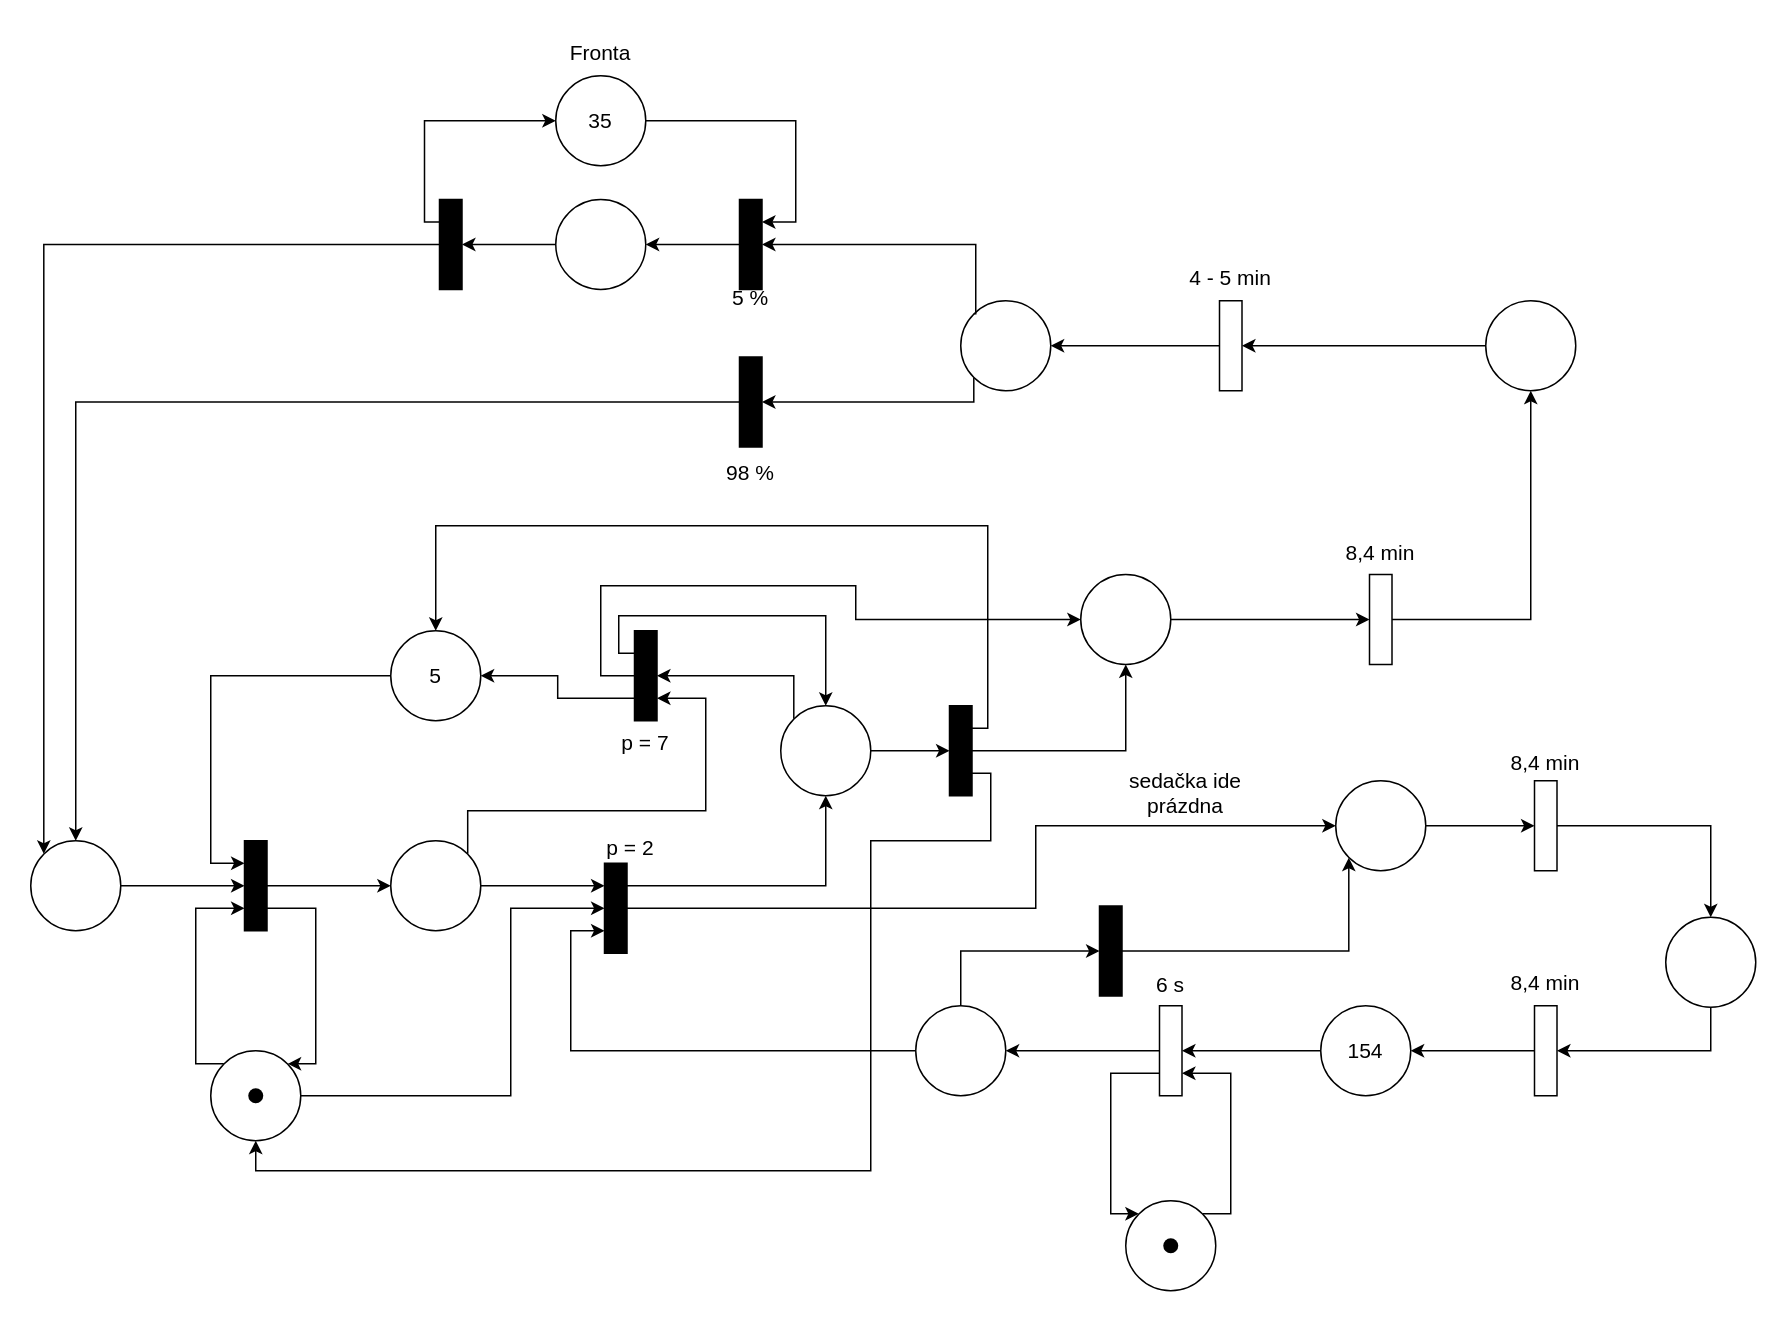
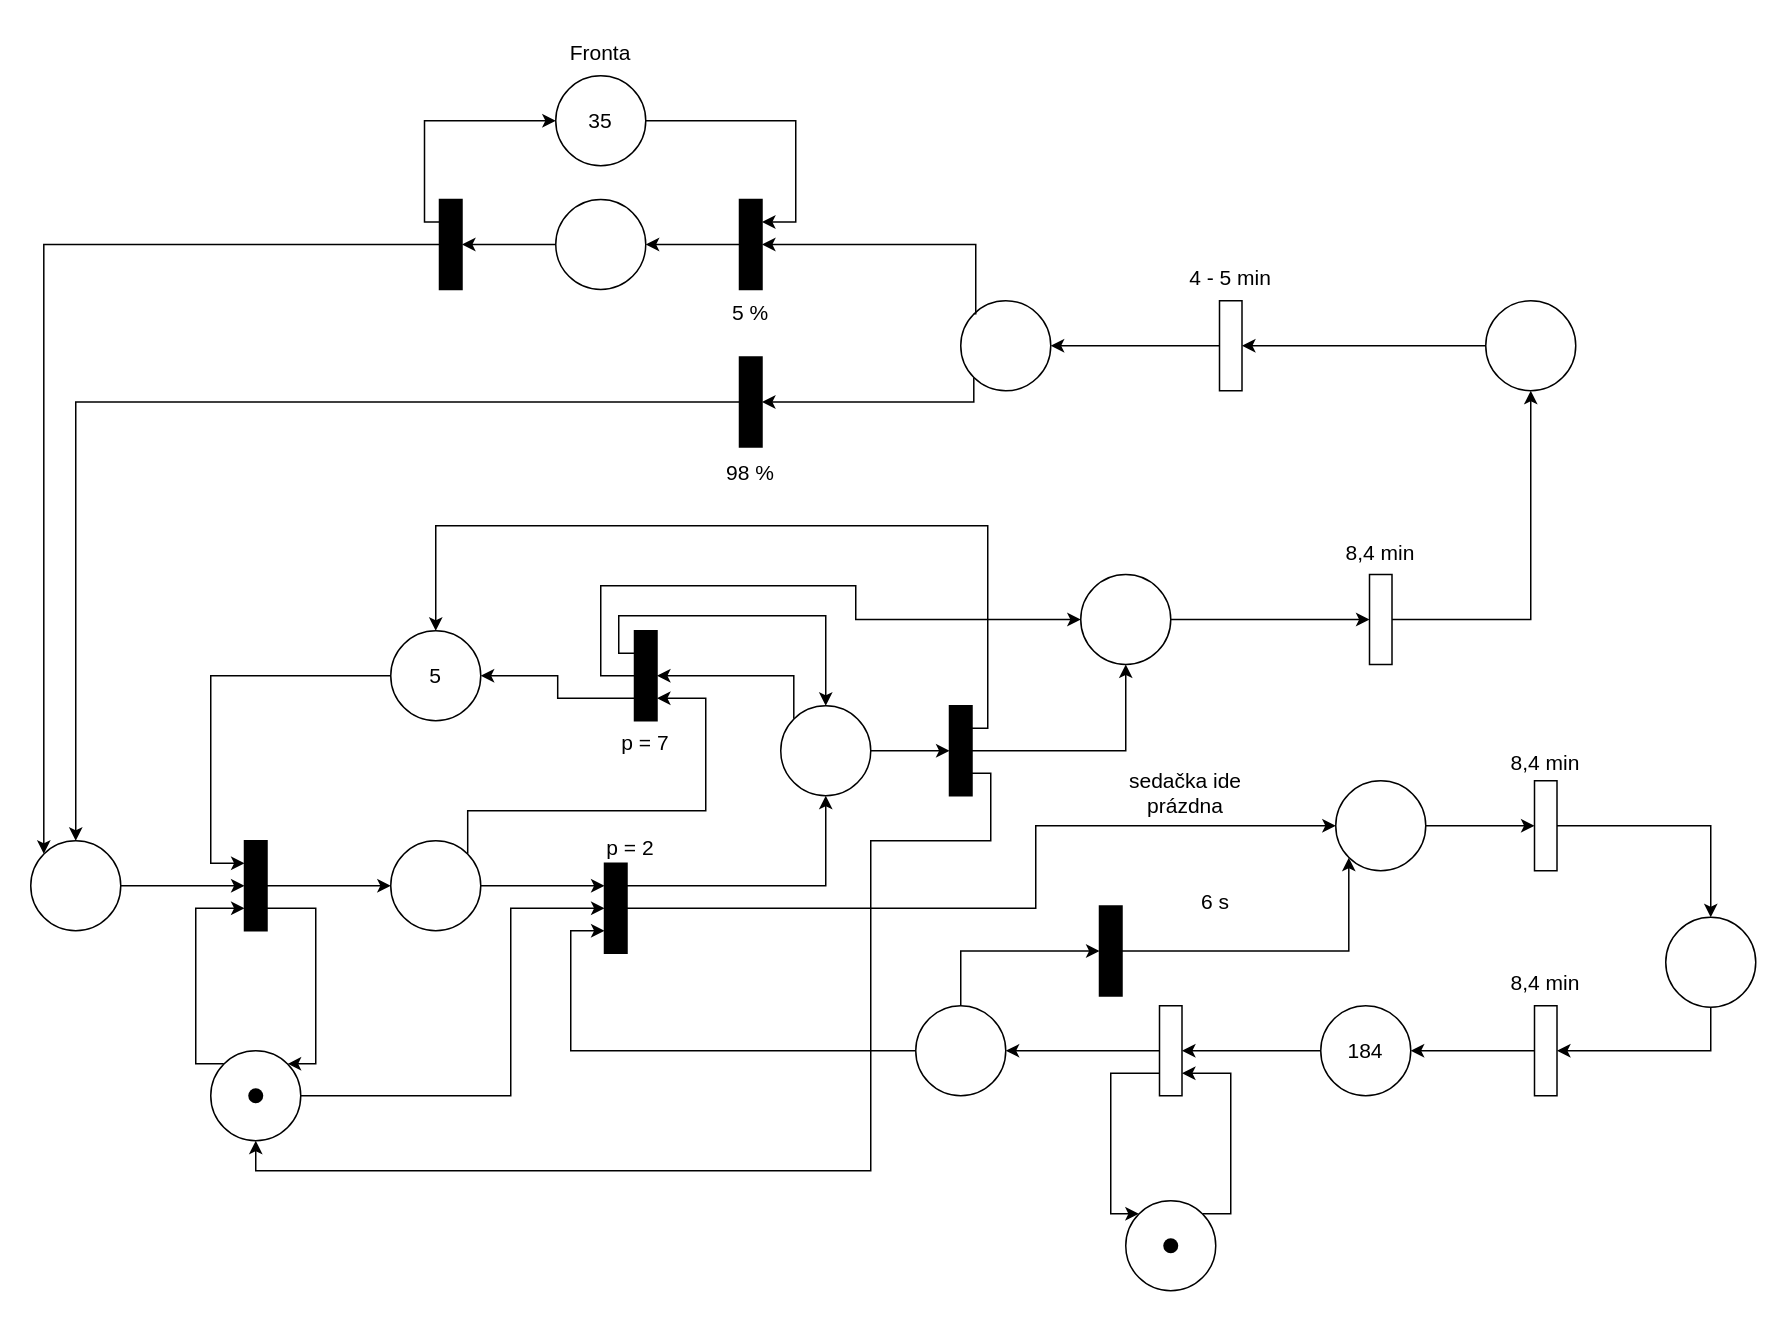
(751, 297) -> (751, 312)
(1171, 985) -> (1216, 902)
(1366, 1051) -> (1366, 1051)
